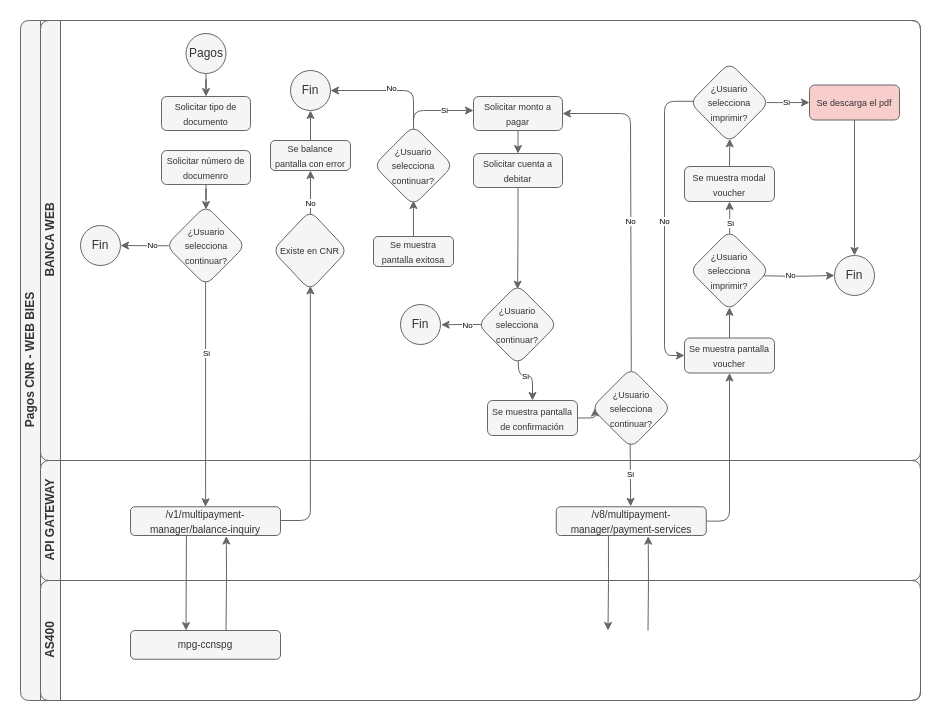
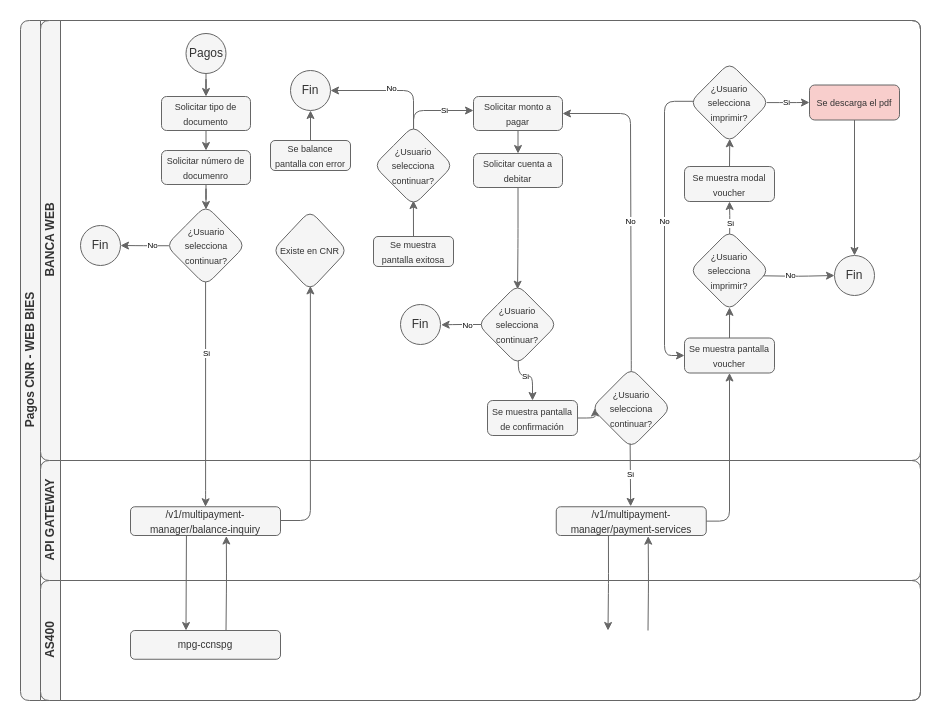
none -> (206, 137)
(310, 196) -> none
(632, 522) -> (632, 522)
